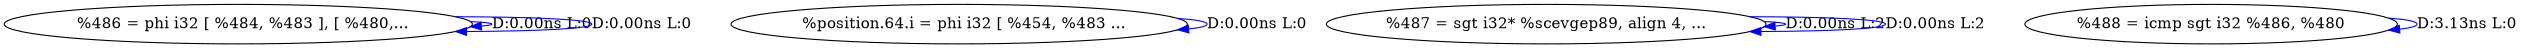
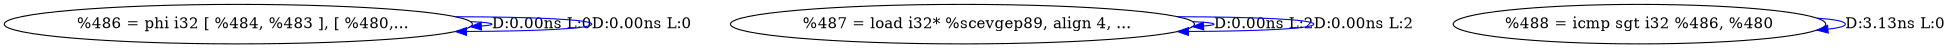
(959, 24) -> none
(1546, 24) -> (962, 24)
